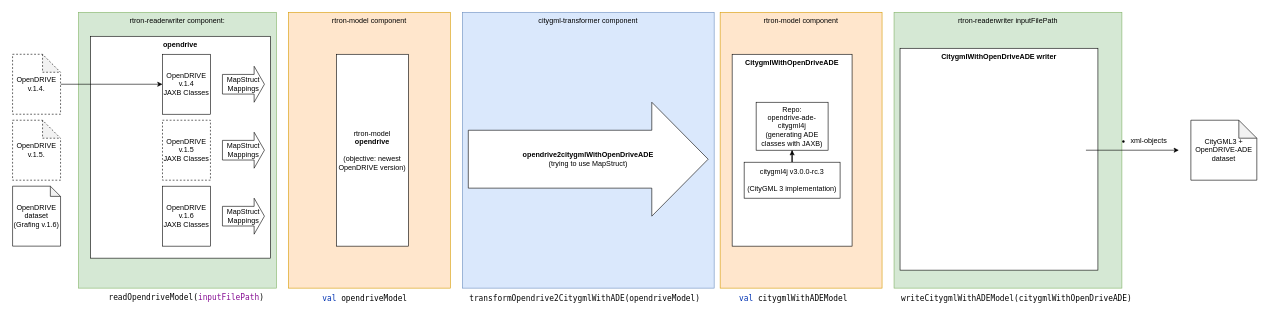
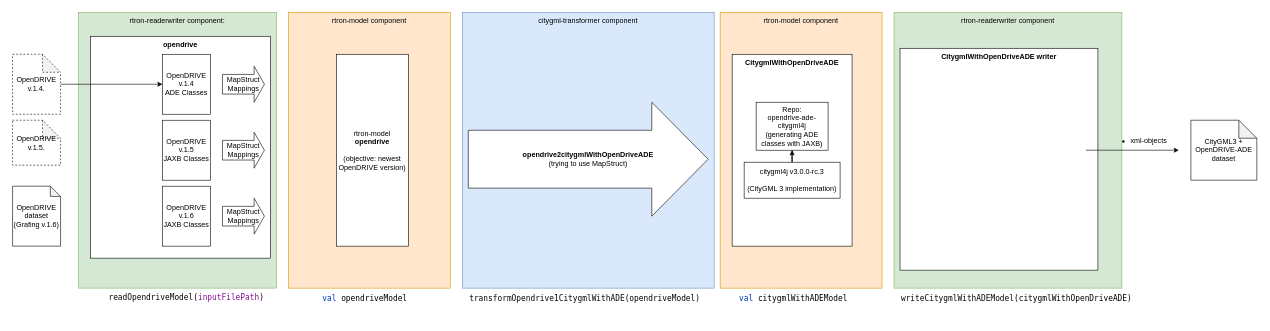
(1008, 21) -> (1008, 21)
(186, 84) -> (186, 84)
(36, 150) -> (36, 143)
(186, 150) -> (186, 150)
(563, 291) -> (563, 291)
